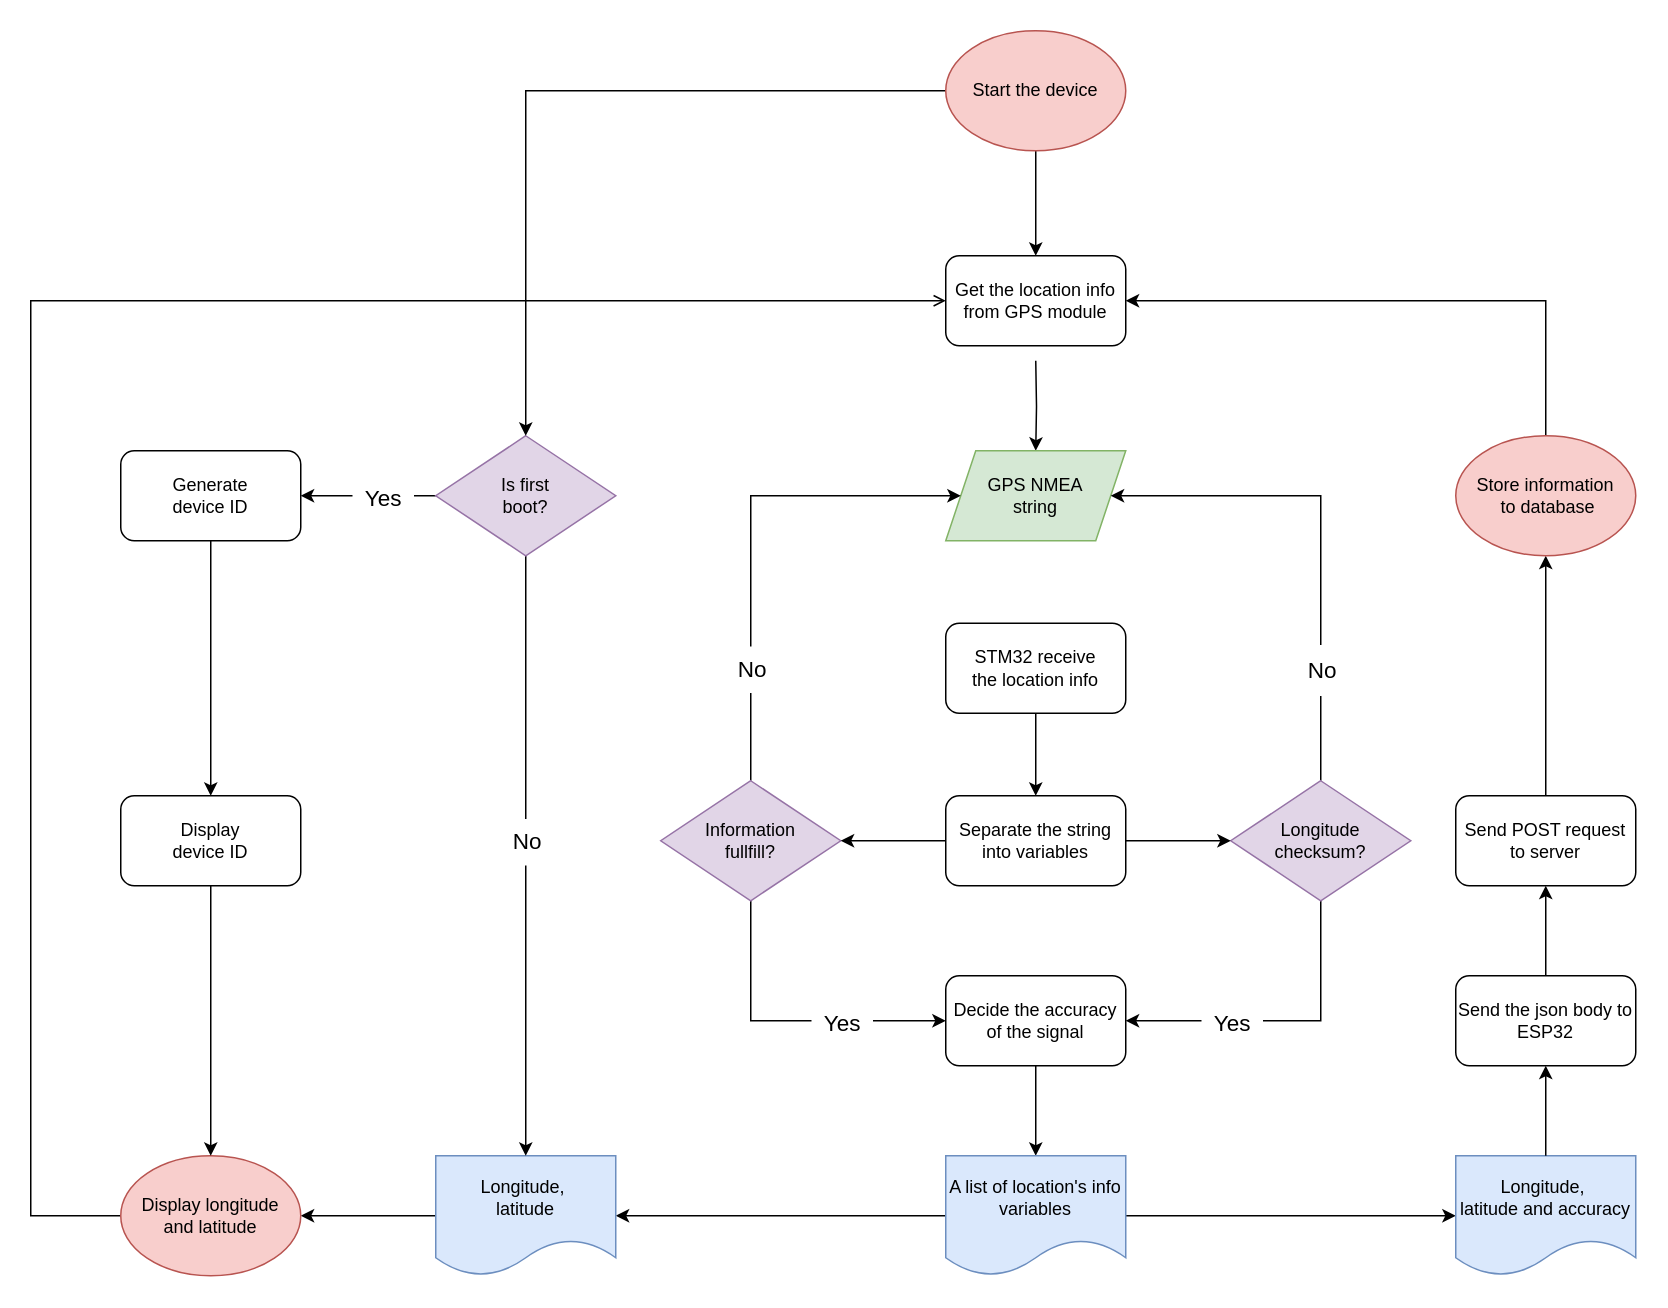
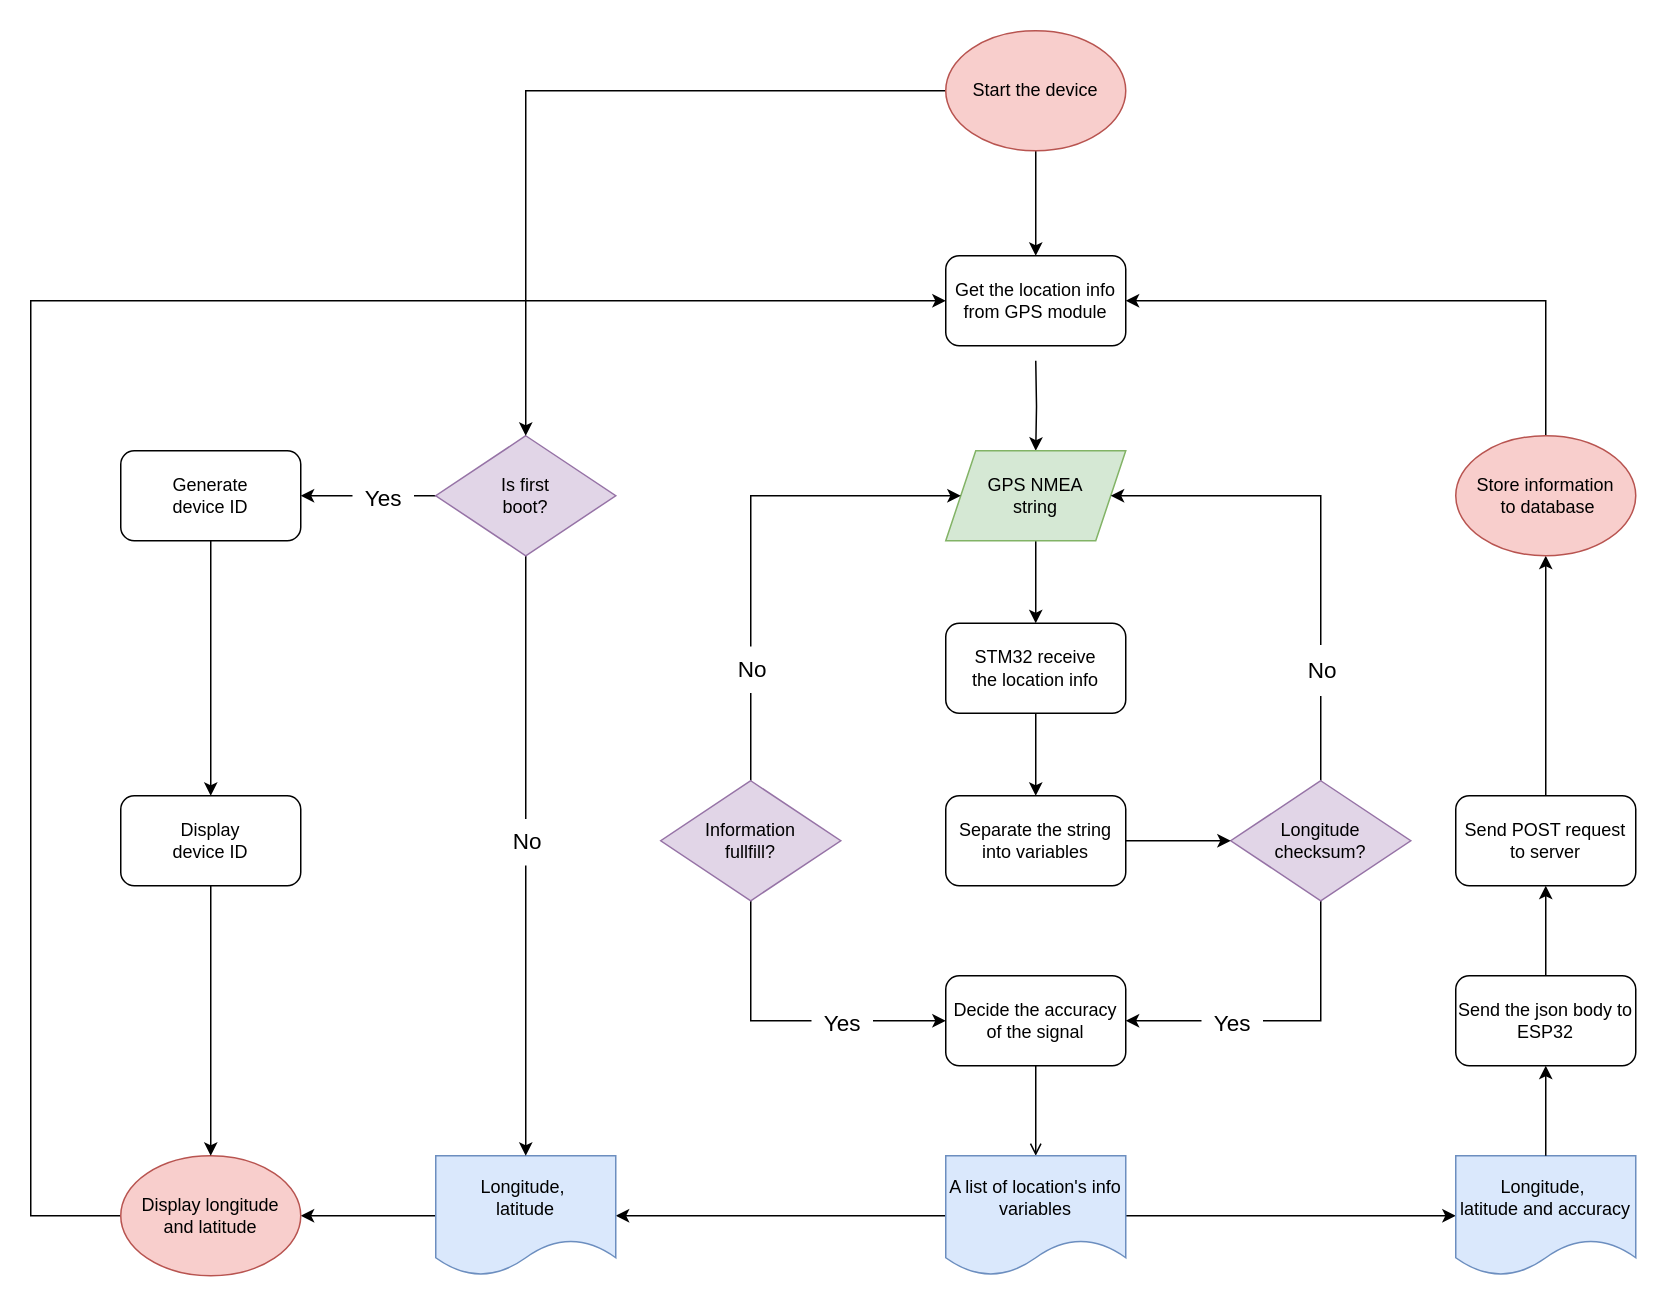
(936, 301) -> (934, 301)
none -> (1036, 577)
(899, 841) -> none
(1036, 1144) -> (1036, 1146)
